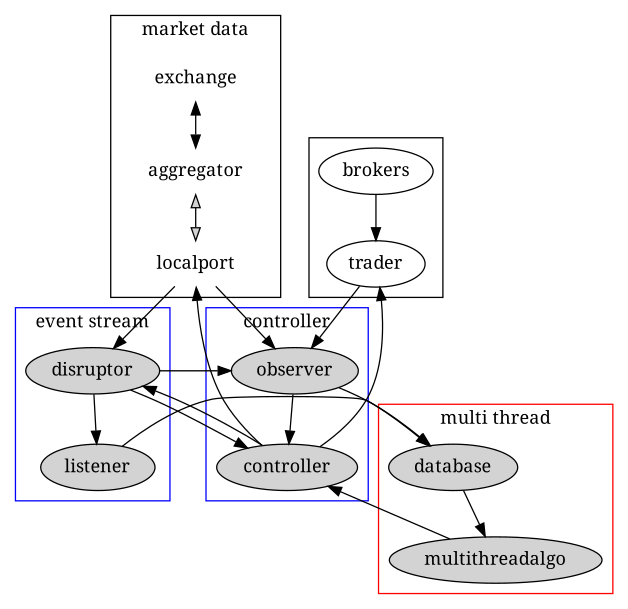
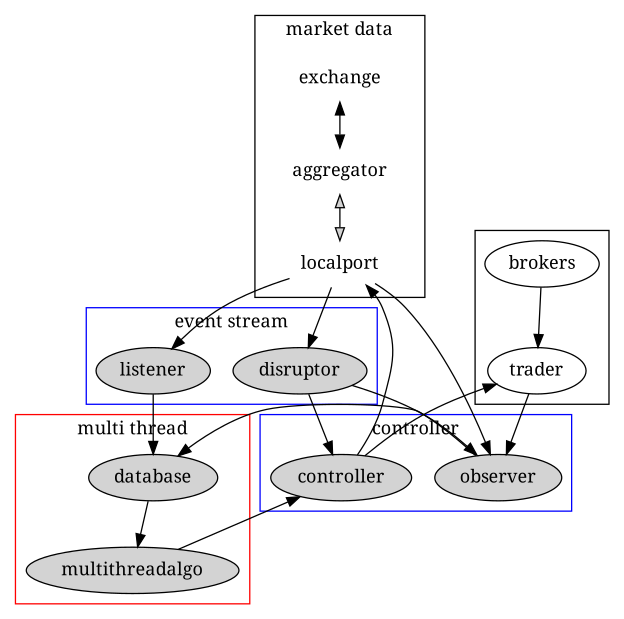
(95, 413) -> (237, 299)
(292, 413) -> none
(215, 419) -> none
